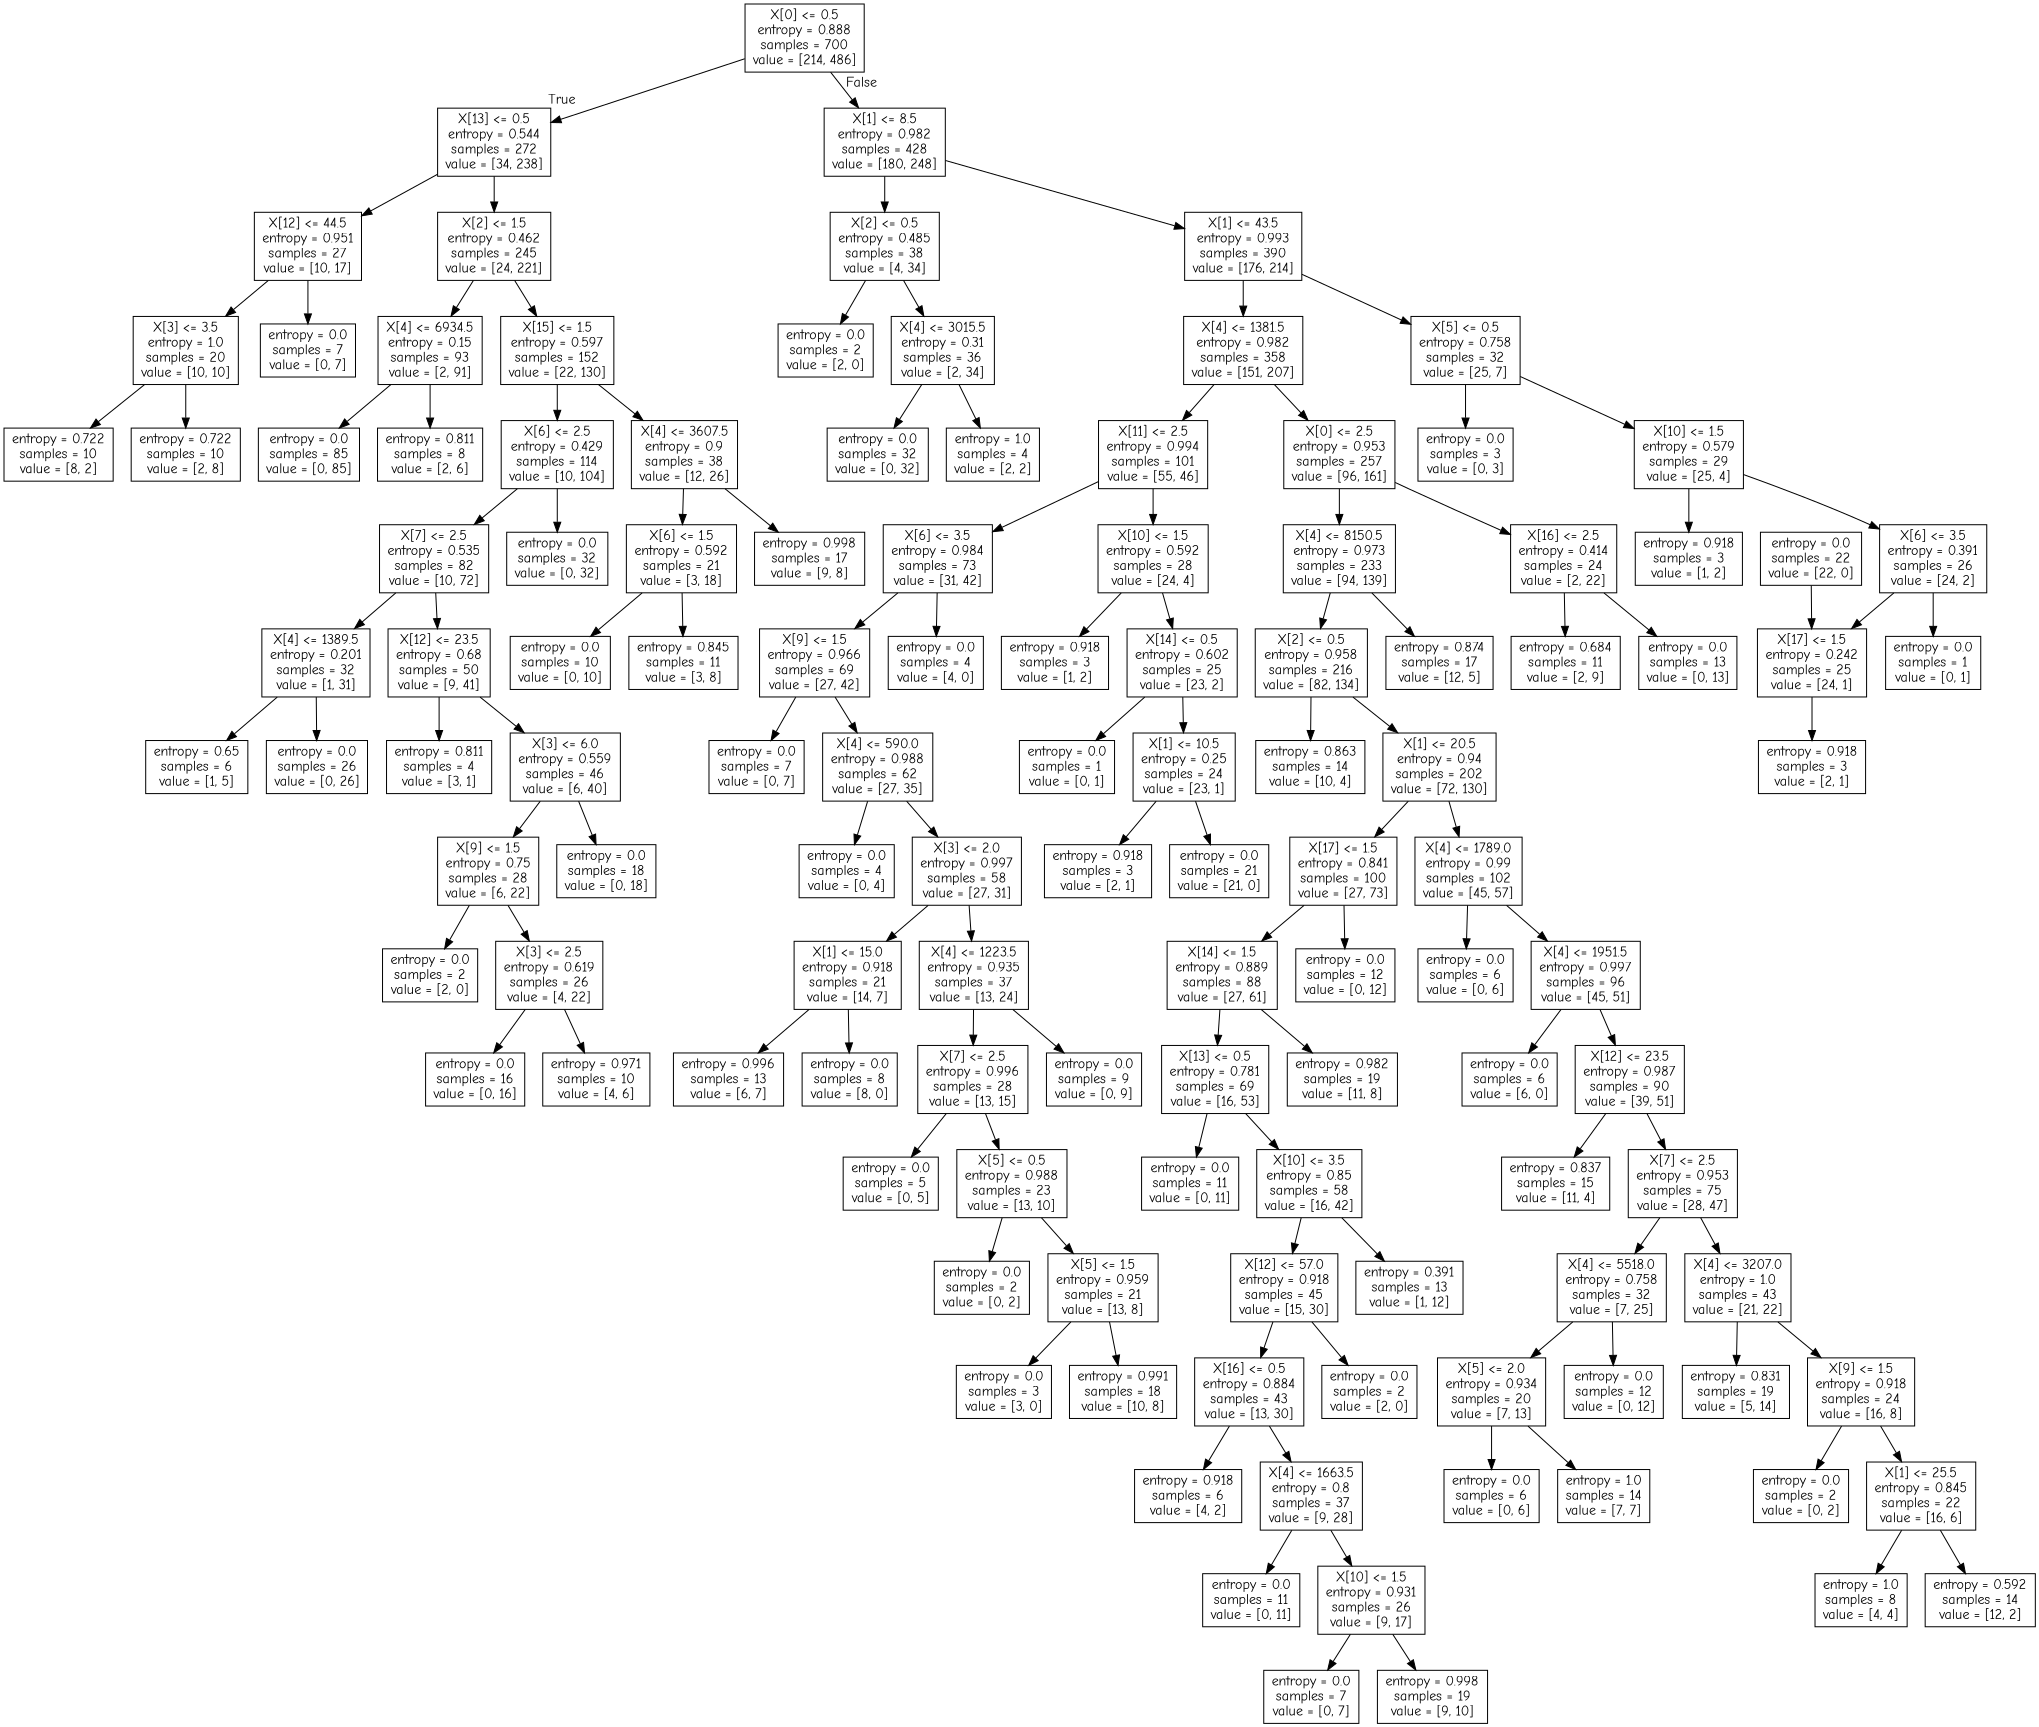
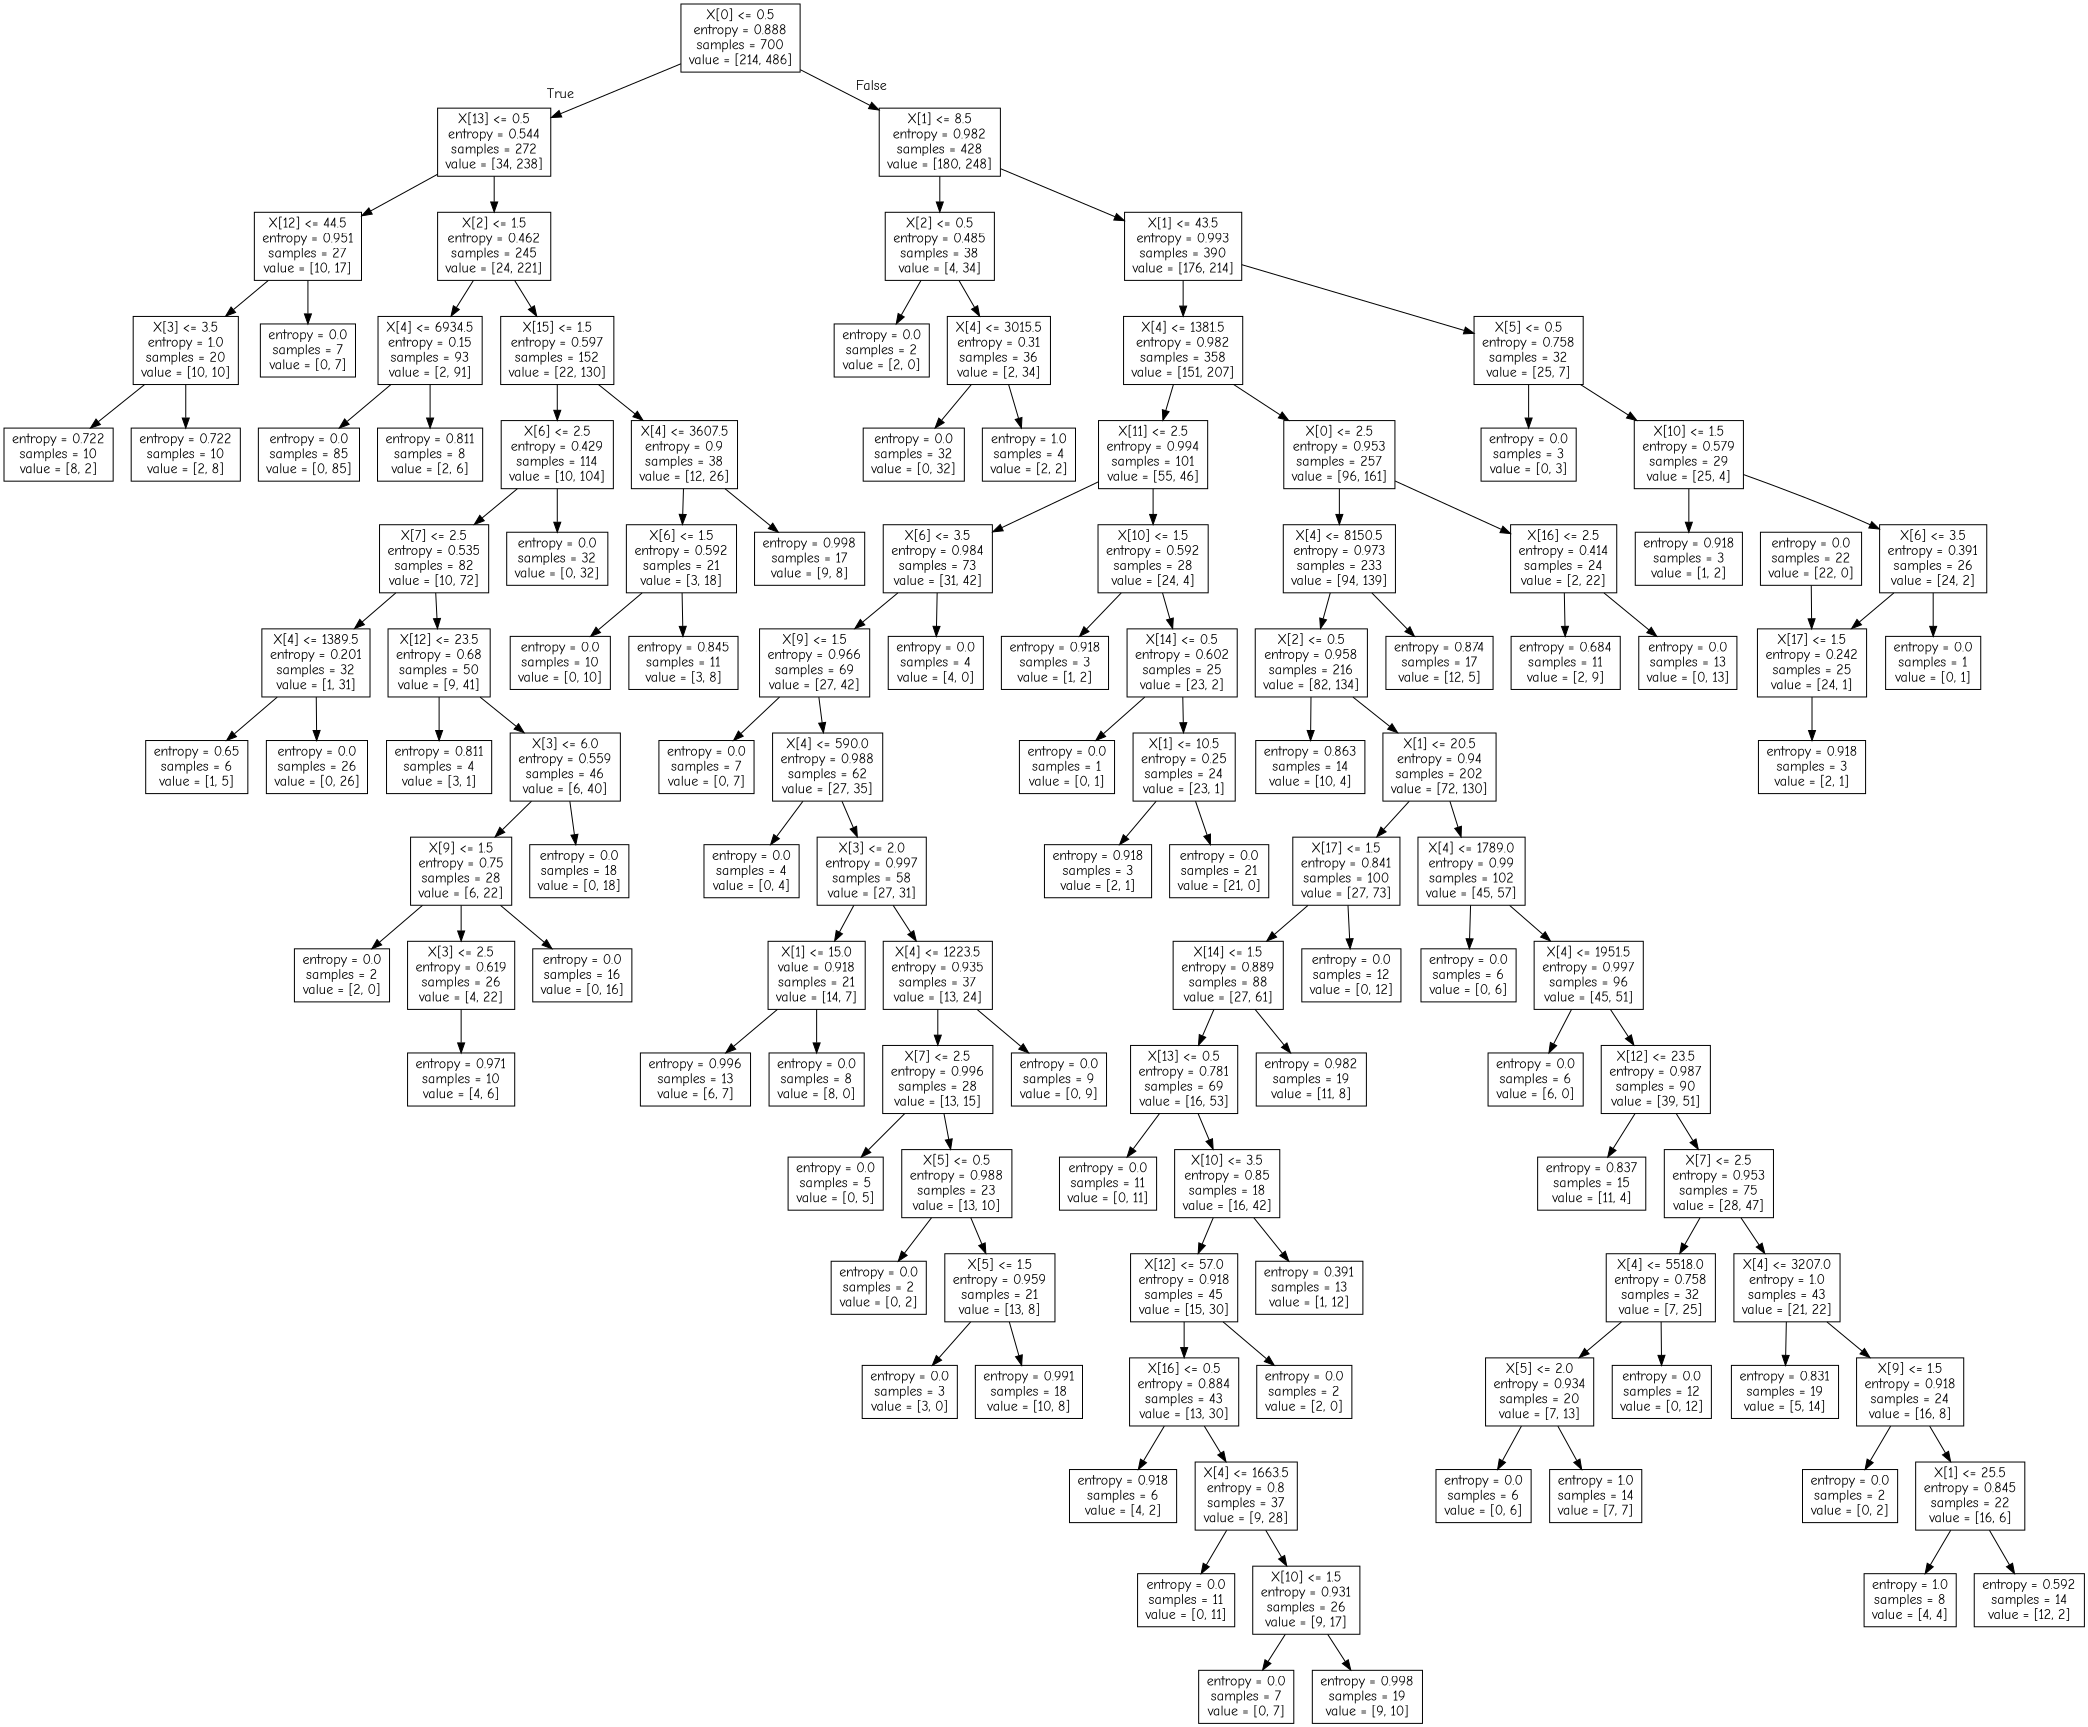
(848, 975) -> (817, 975)
(512, 1027) -> (522, 924)
(1309, 1184) -> (1227, 1184)
